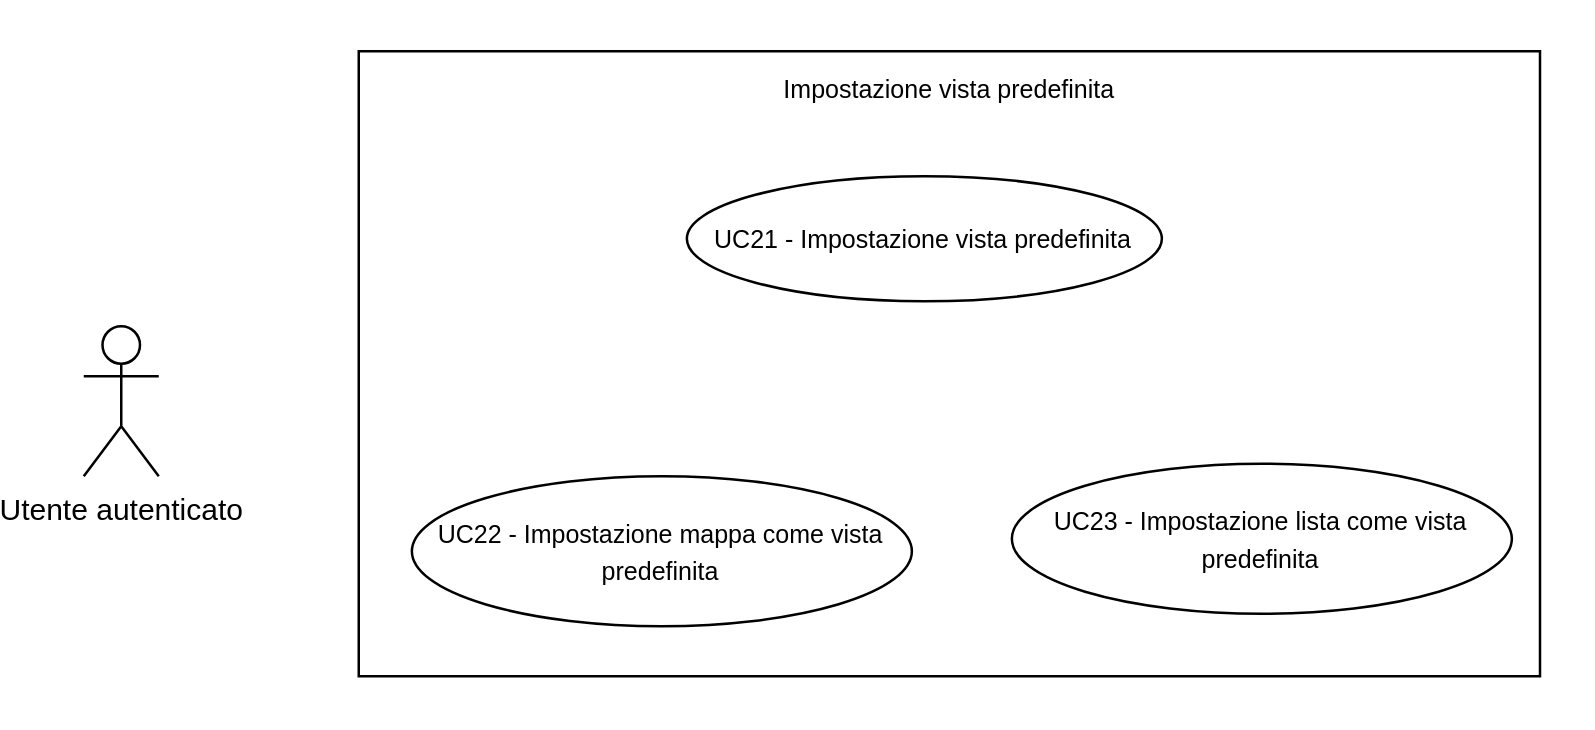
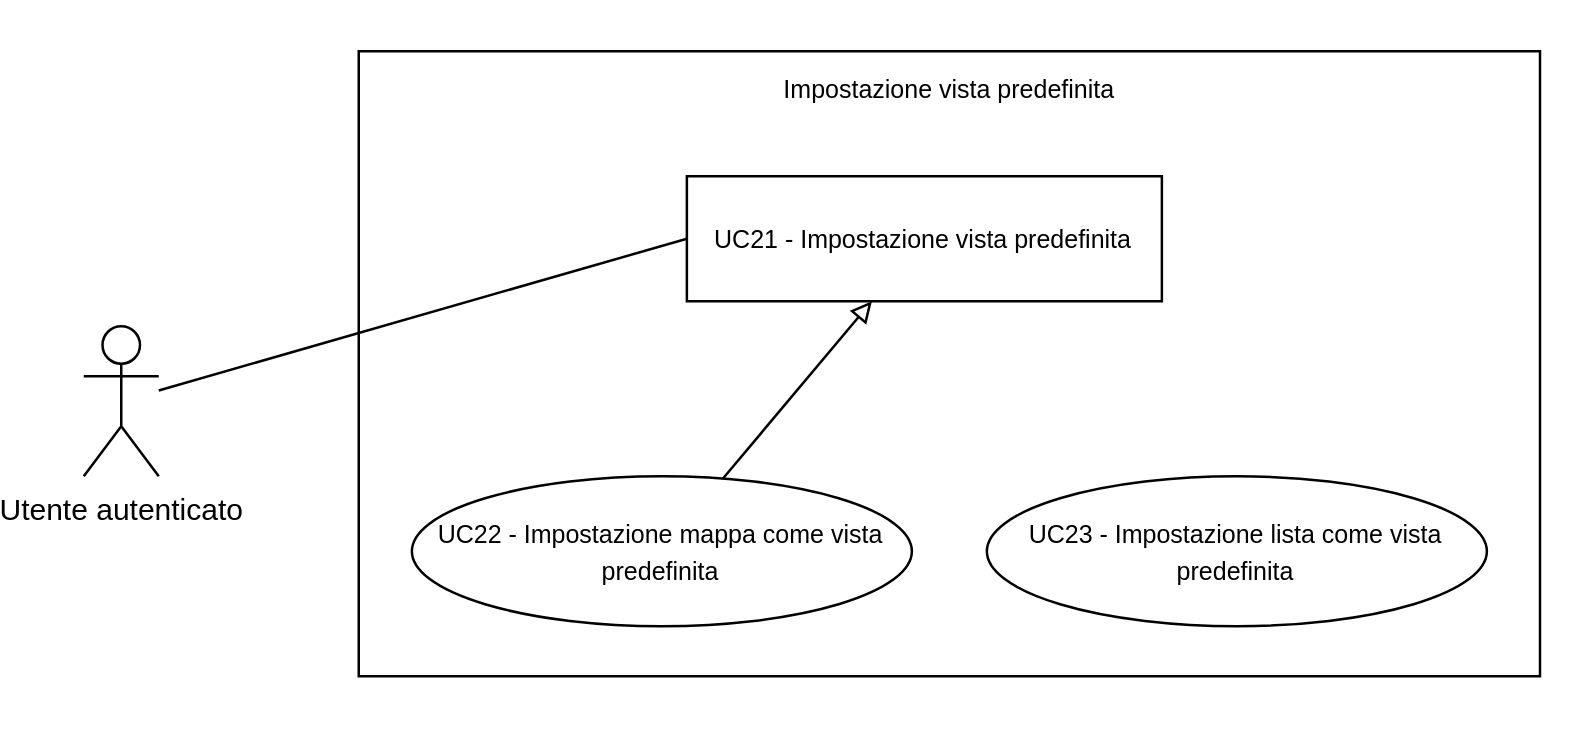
(924, 239) -> (924, 239)
none -> (422, 315)
none -> (791, 397)
(1262, 539) -> (1237, 551)
